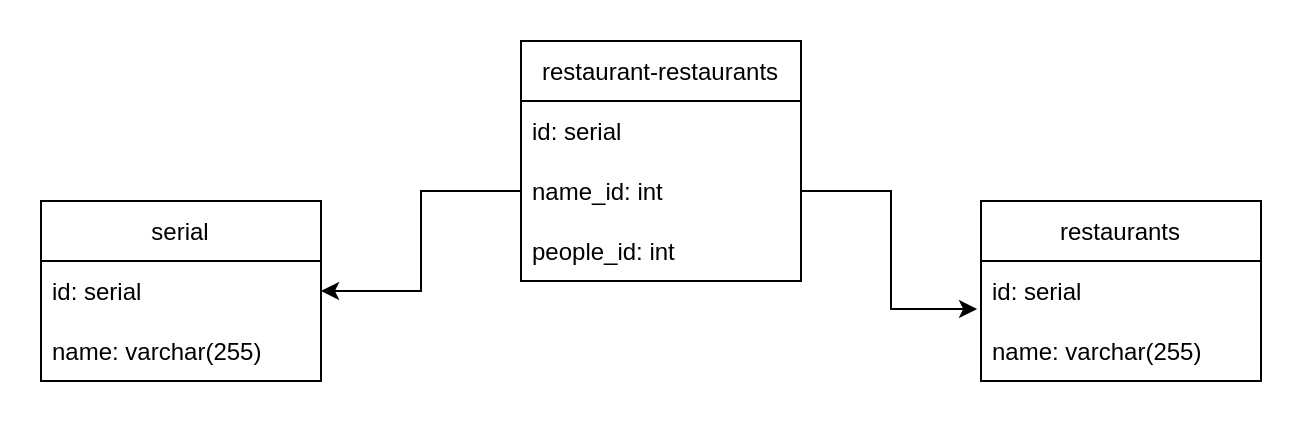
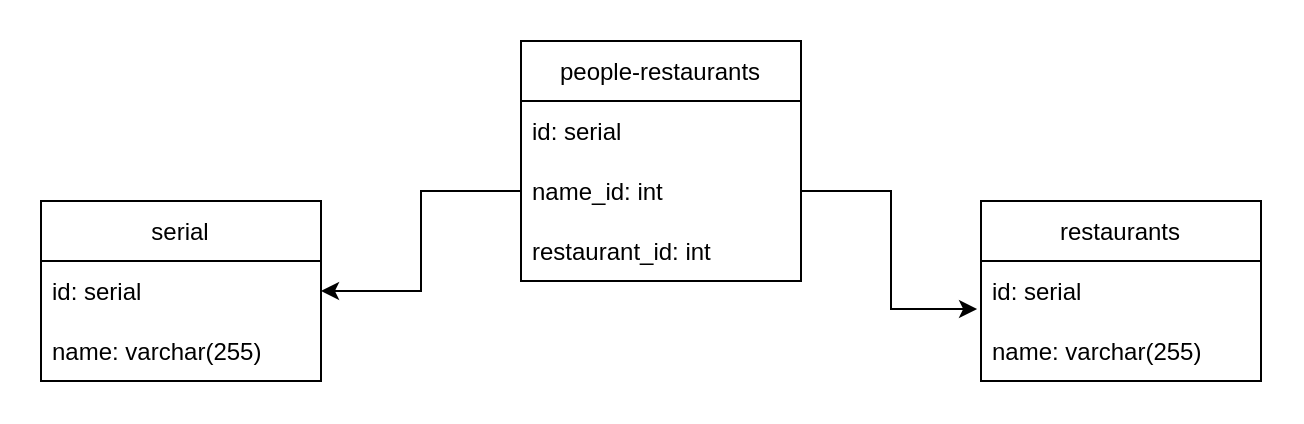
(660, 72) -> (660, 72)
(610, 252) -> (640, 252)
